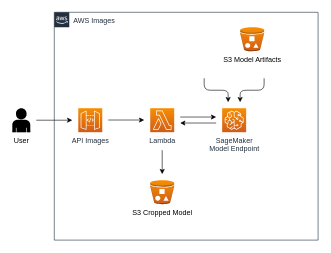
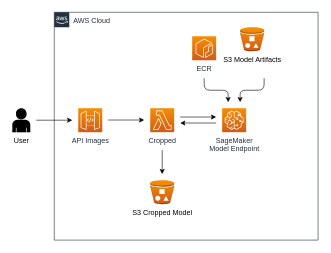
(93, 21) -> (90, 21)
none -> (204, 48)
(163, 141) -> (163, 141)
